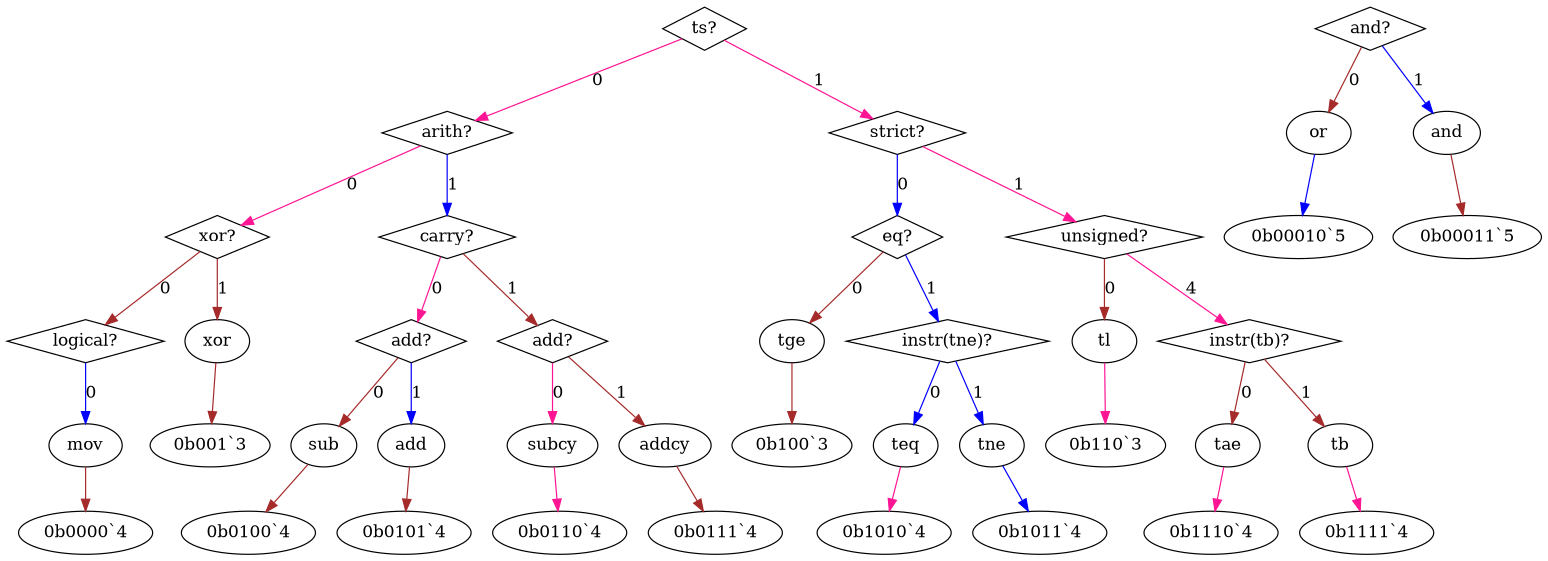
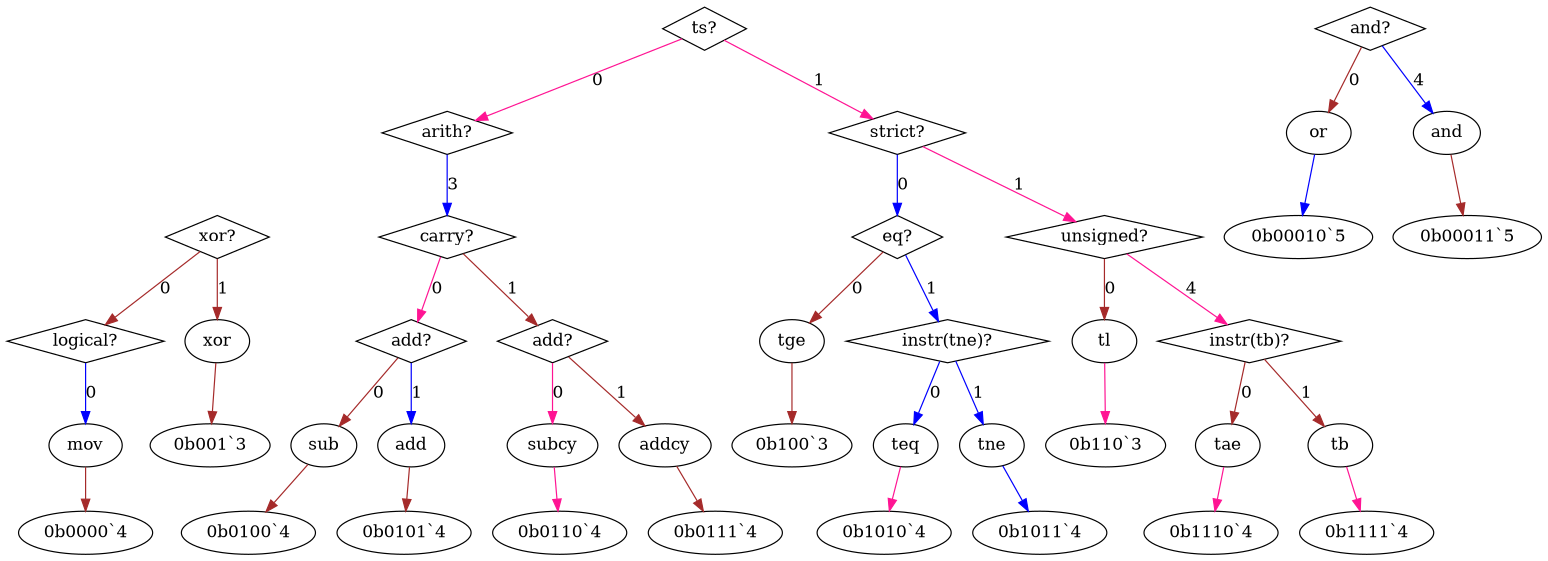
(1419, 81) -> (1419, 81)
(337, 183) -> none
(453, 185) -> (453, 185)
